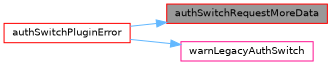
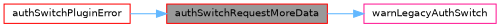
(150, 42) -> (340, 14)
